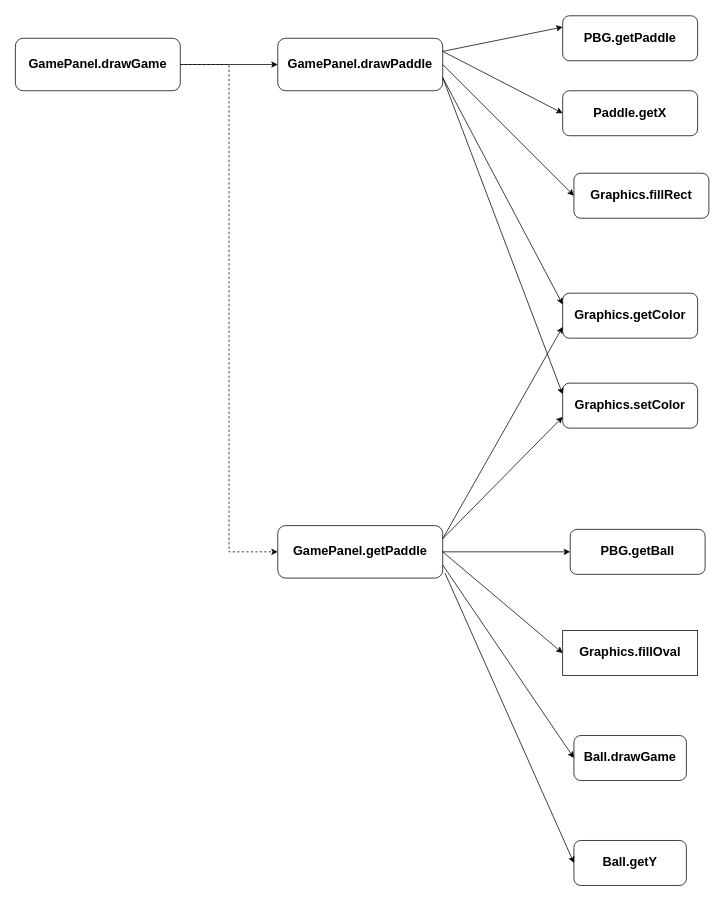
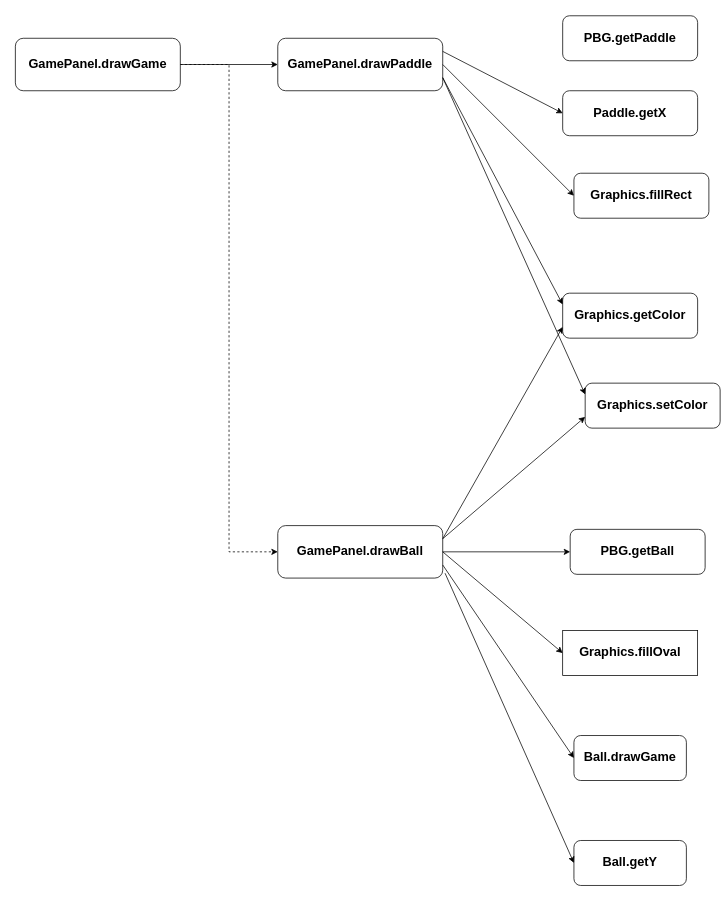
(501, 39) -> none
(630, 405) -> (653, 405)
(360, 552) -> (360, 552)
